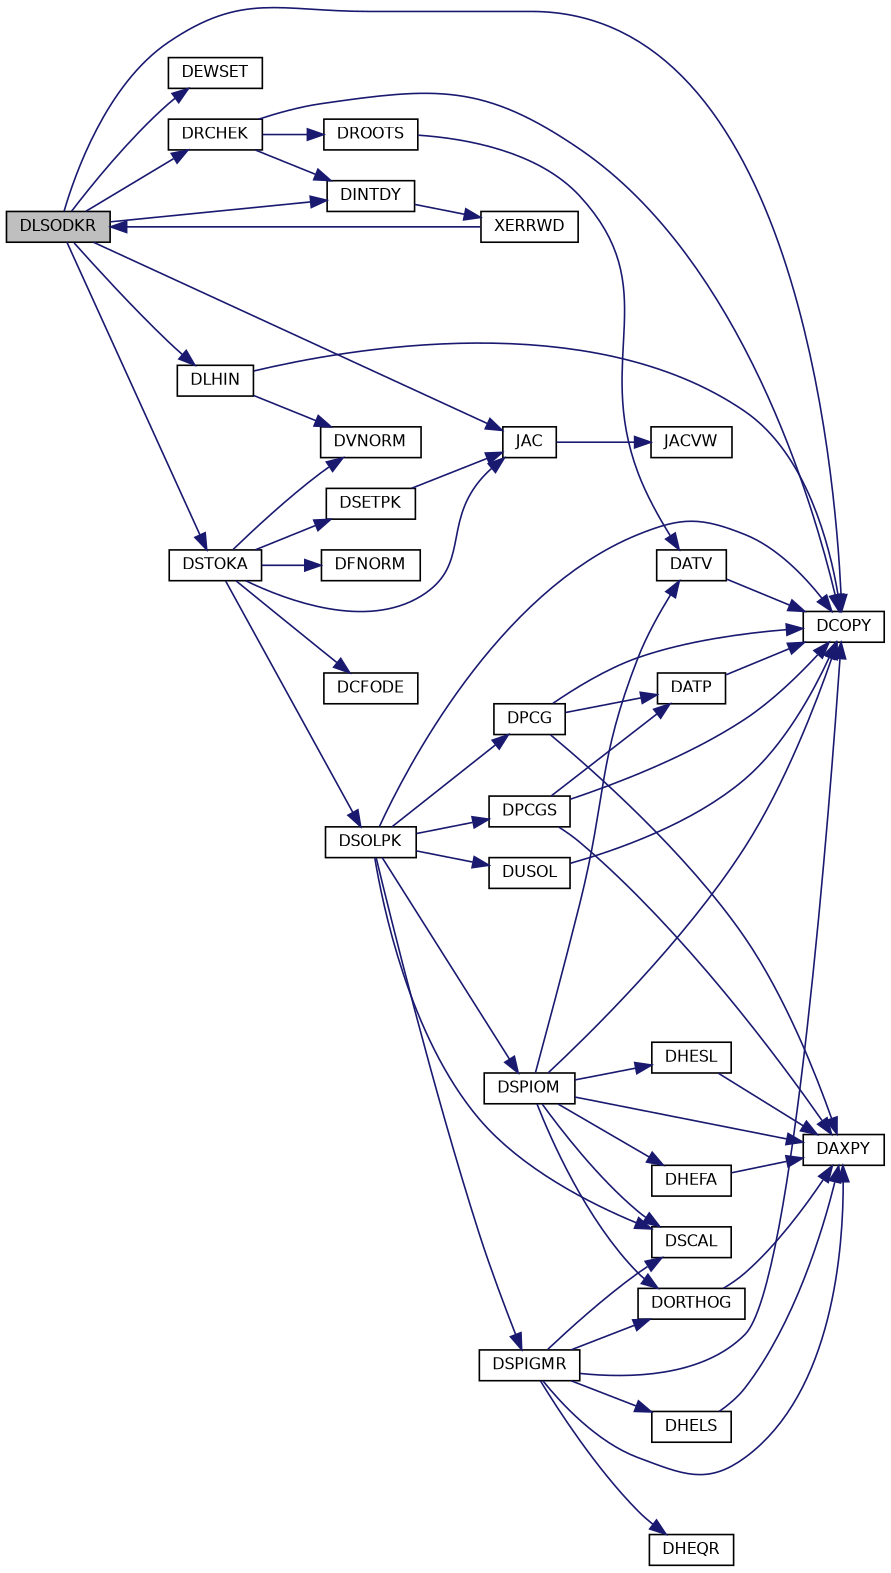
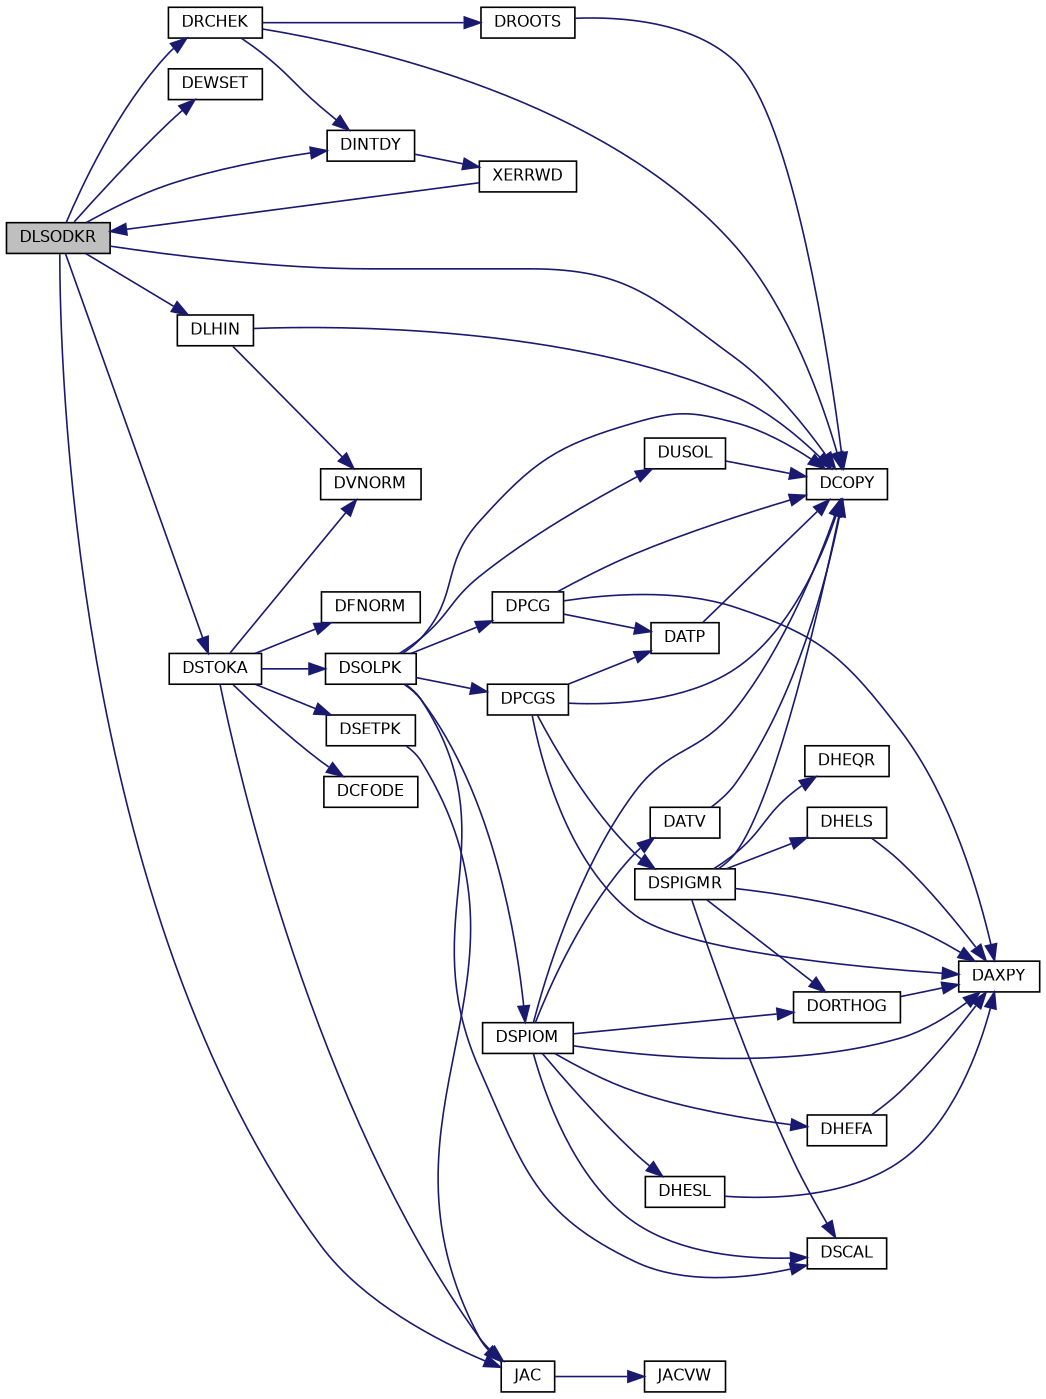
(621, 277) -> (786, 169)
(439, 1098) -> (584, 791)
